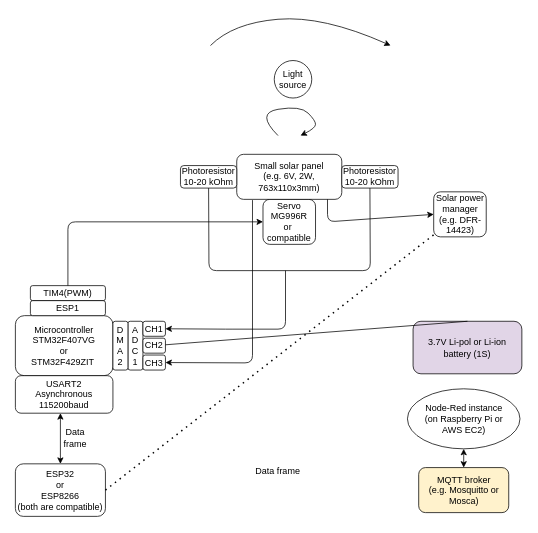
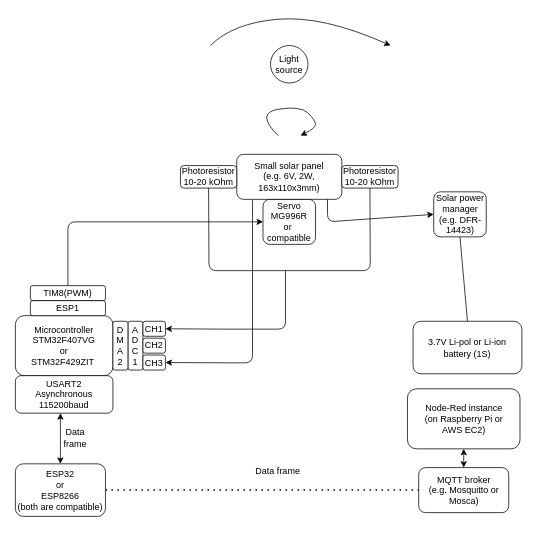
(293, 79) -> (289, 64)
(289, 177) -> (289, 177)
(68, 293) -> (68, 293)
(388, 327) -> (464, 279)
(467, 347) -> (467, 347)
(271, 361) -> (258, 490)
(464, 419) -> (464, 419)
(464, 490) -> (464, 490)
